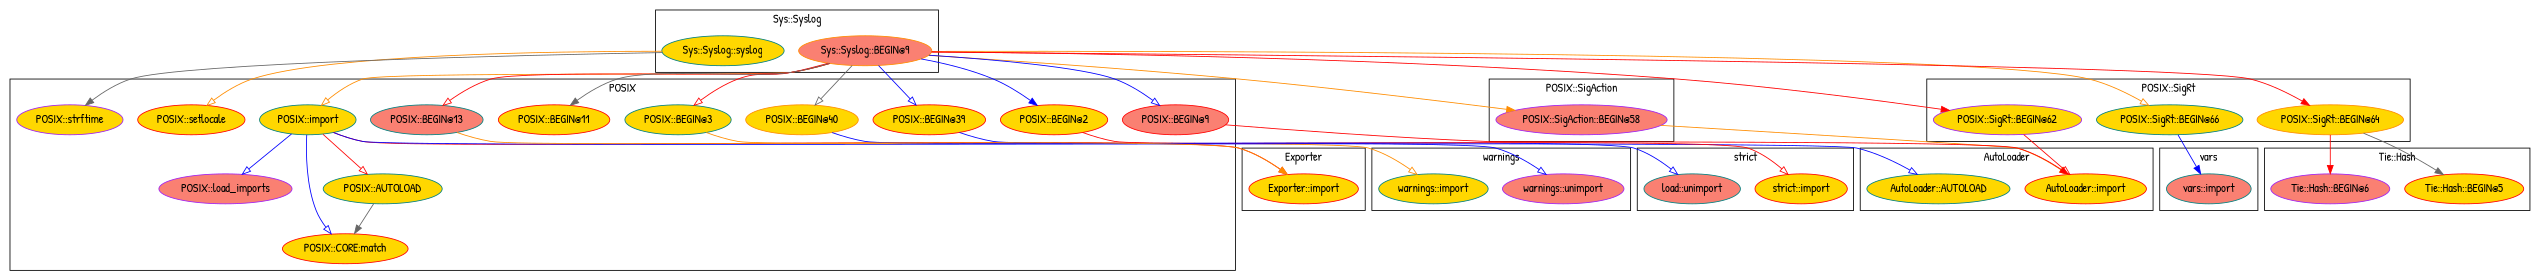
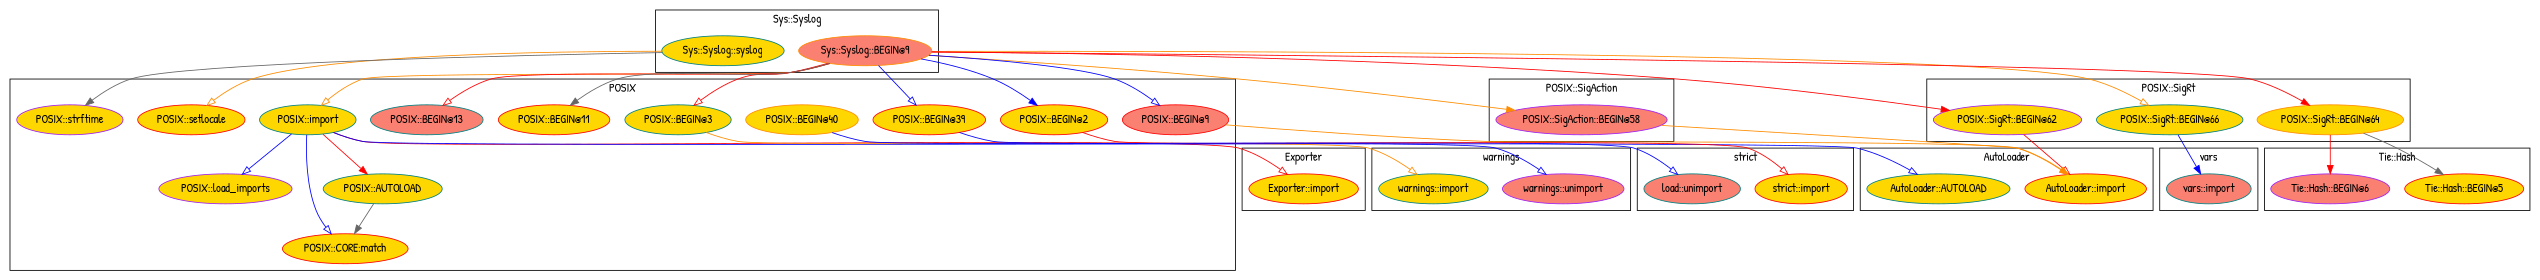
(834, 85) -> none
(871, 143) -> none
(1856, 143) -> (1856, 143)
(342, 151) -> (342, 151)
(225, 189) -> (225, 189)
